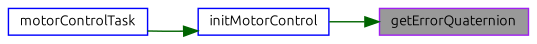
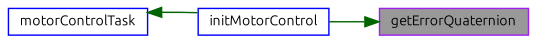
(165, 31) -> (180, 12)
